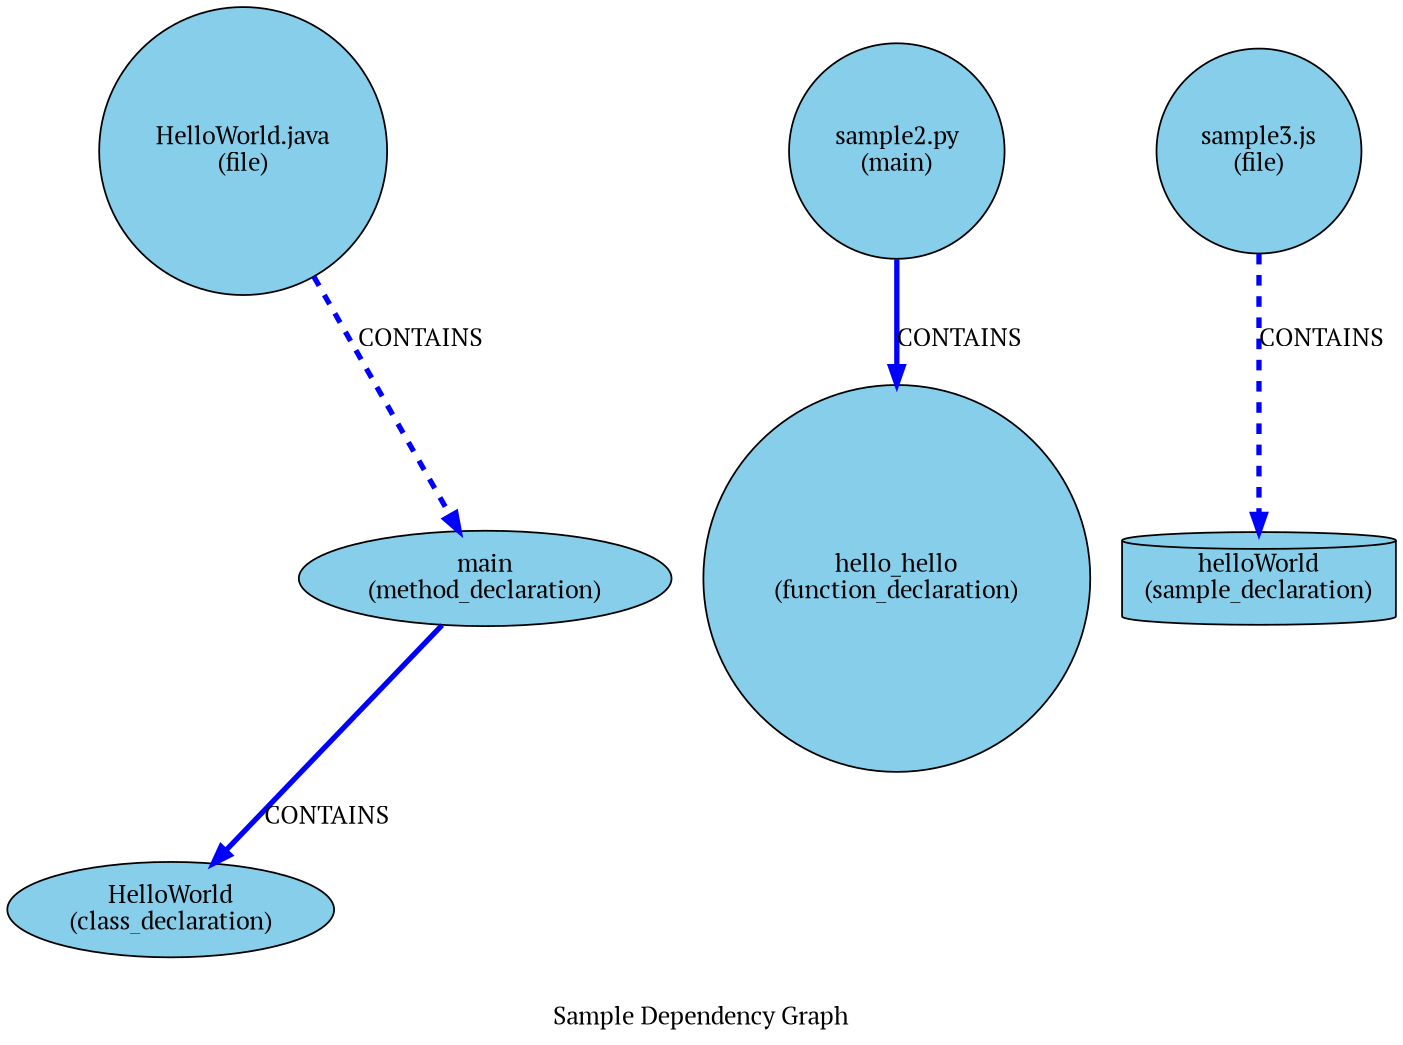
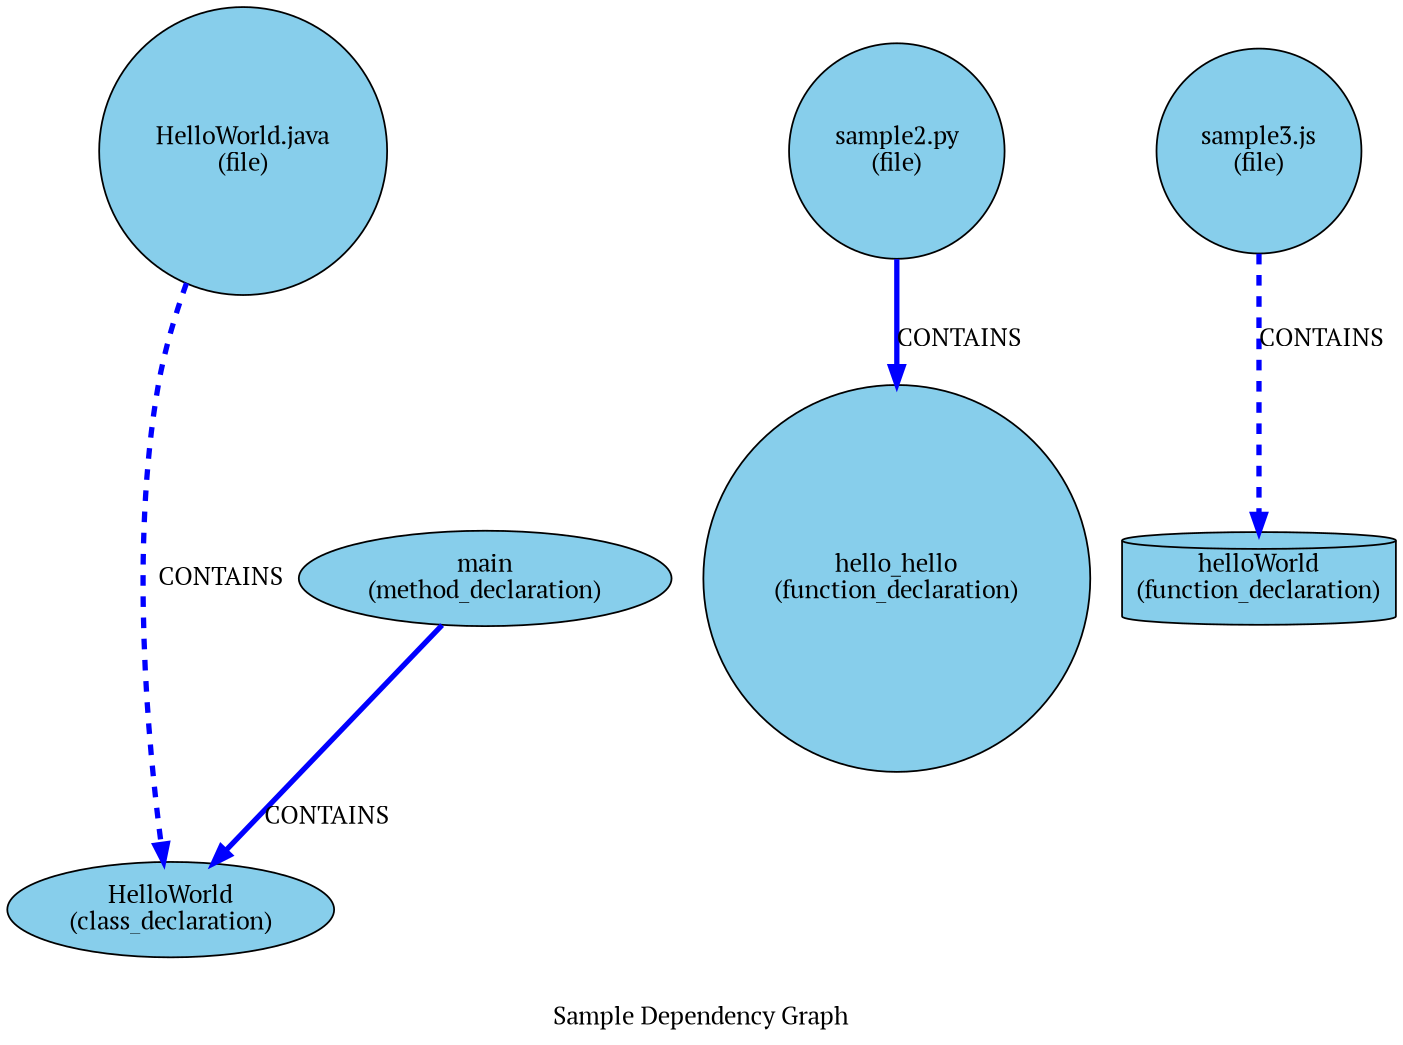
(897, 151) -> (897, 151)
(382, 396) -> (143, 562)
(1259, 578) -> (1259, 578)
